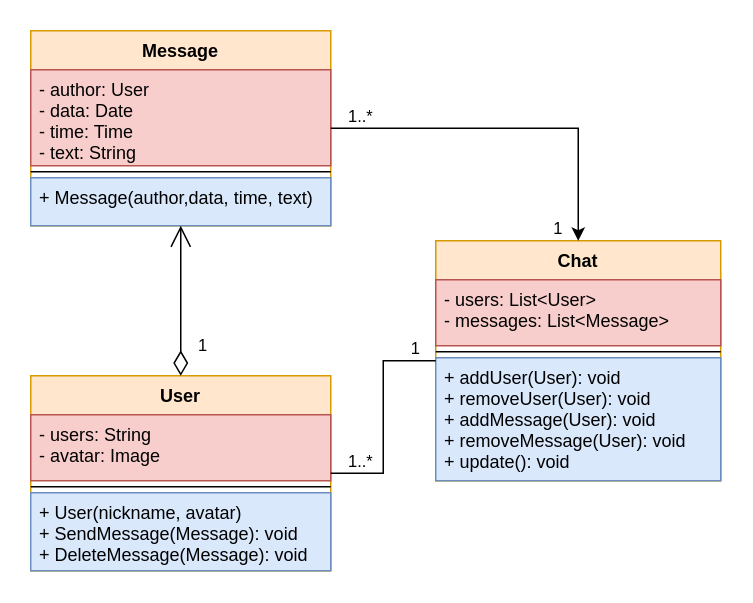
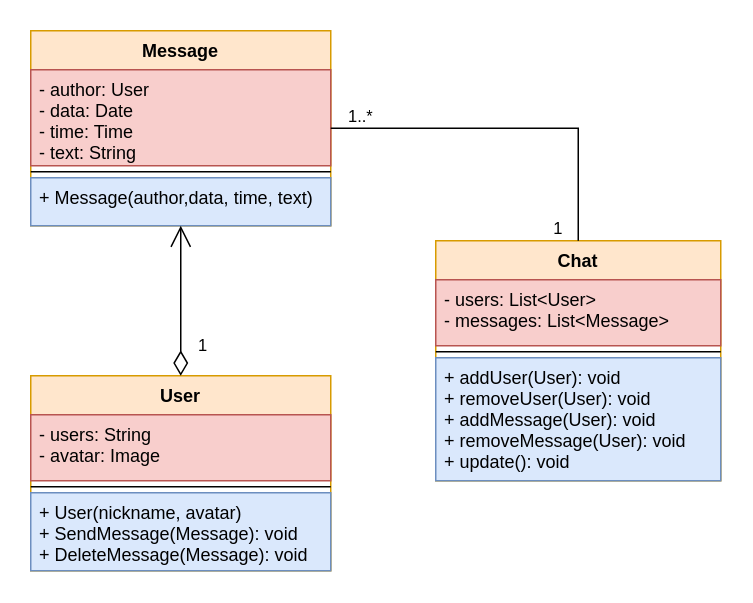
(578, 229) -> (578, 233)
(383, 418) -> none
